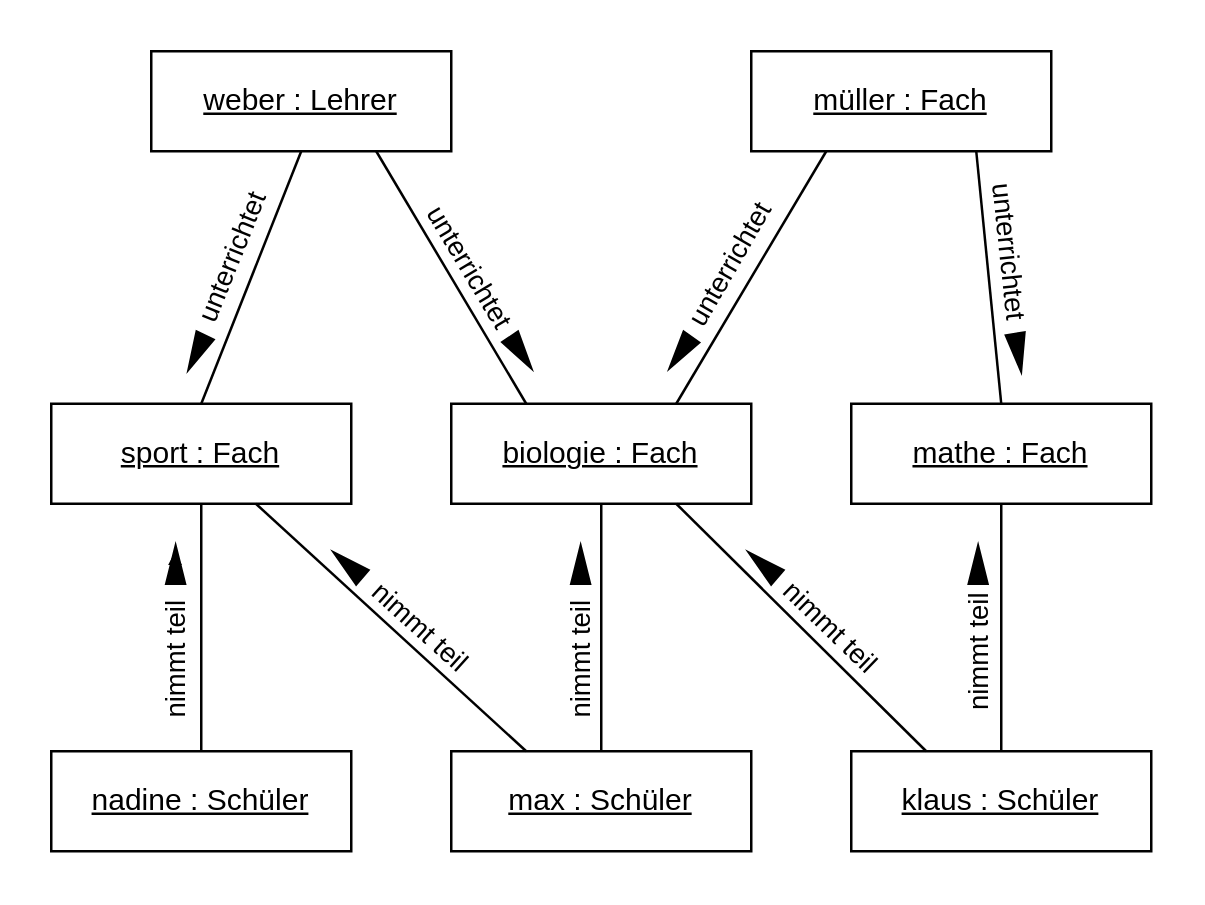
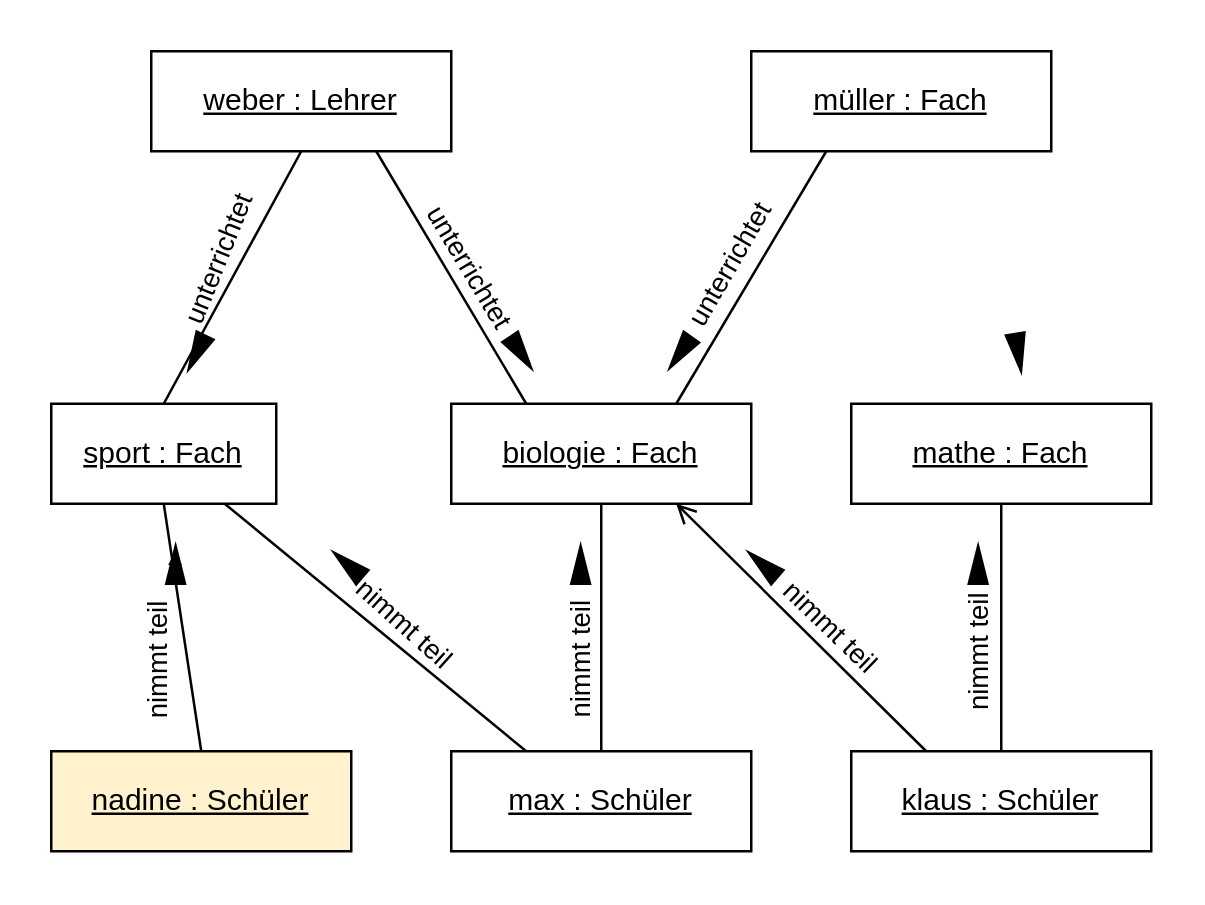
(989, 277) -> none
(201, 454) -> (164, 454)
(681, 508) -> (682, 510)
(201, 801) -> (201, 801)
